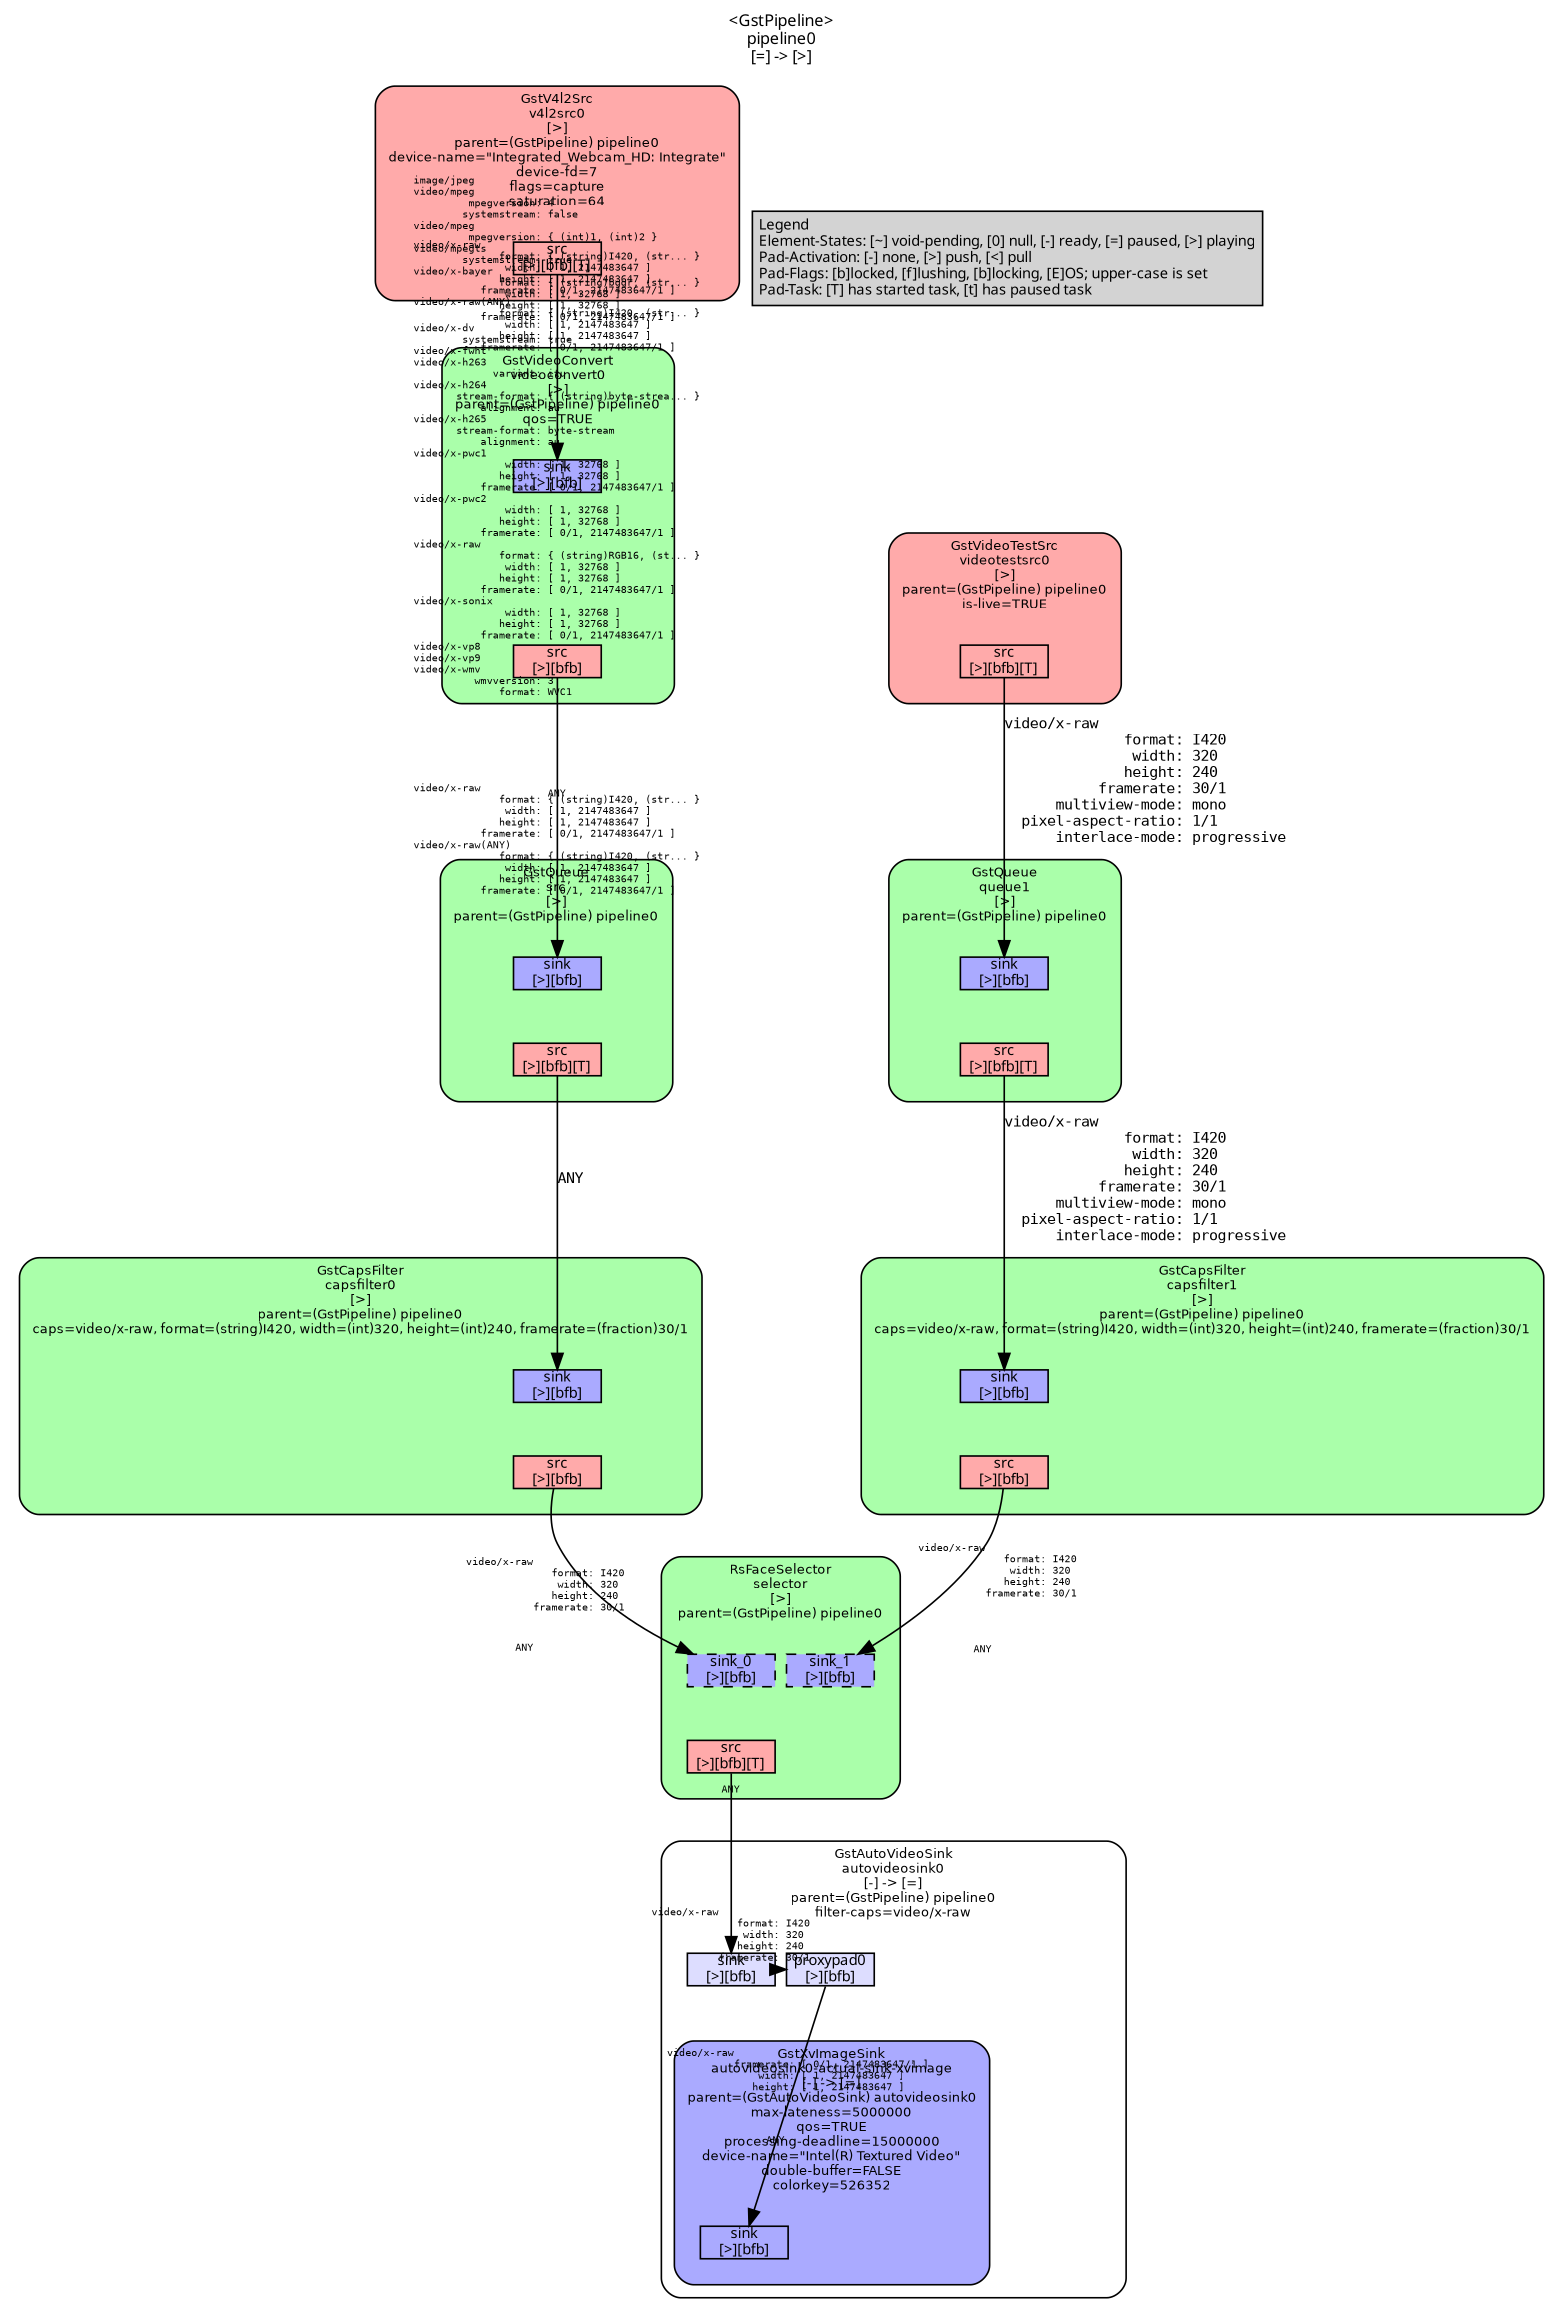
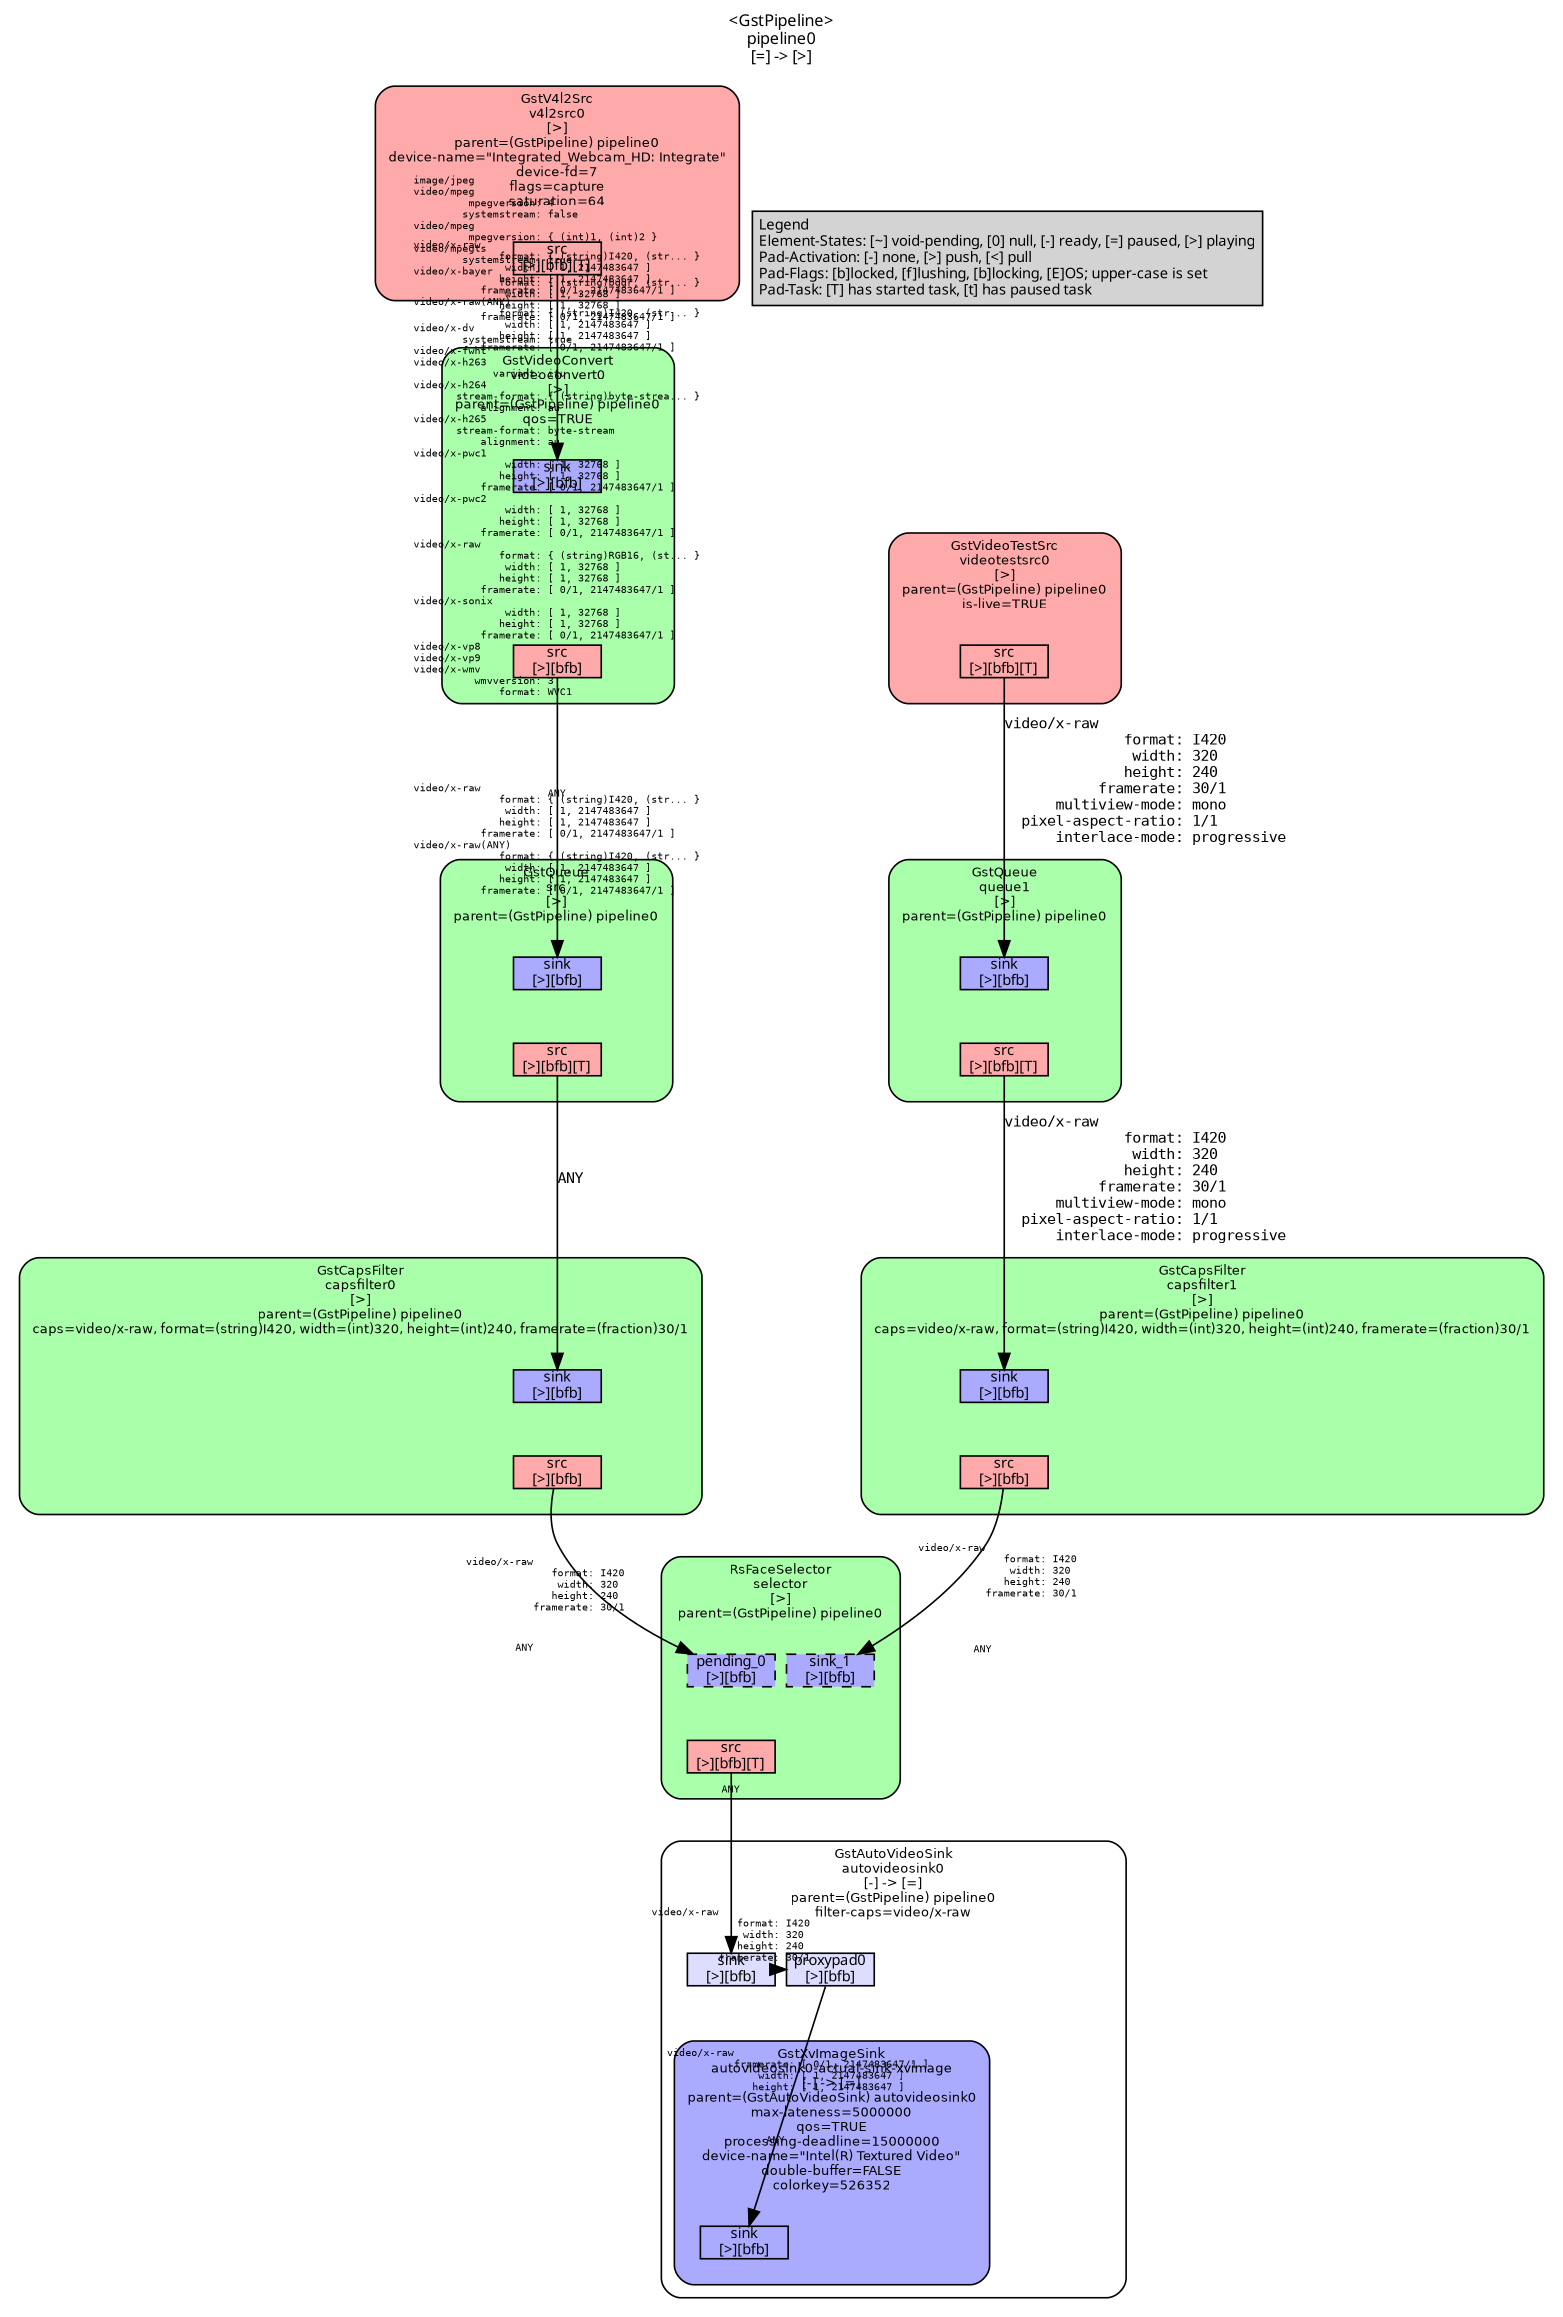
(731, 1670) -> (731, 1670)
